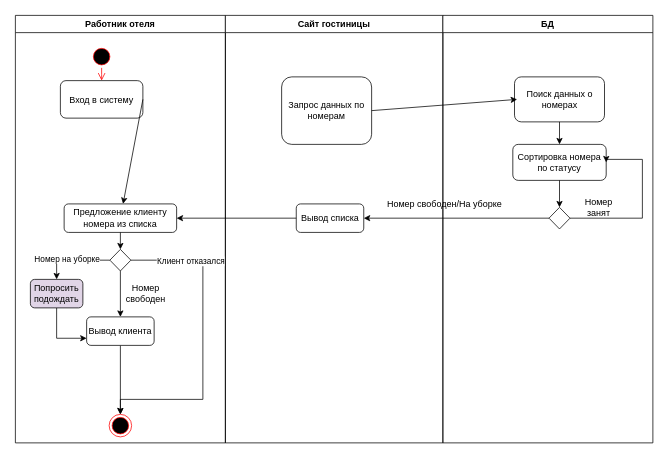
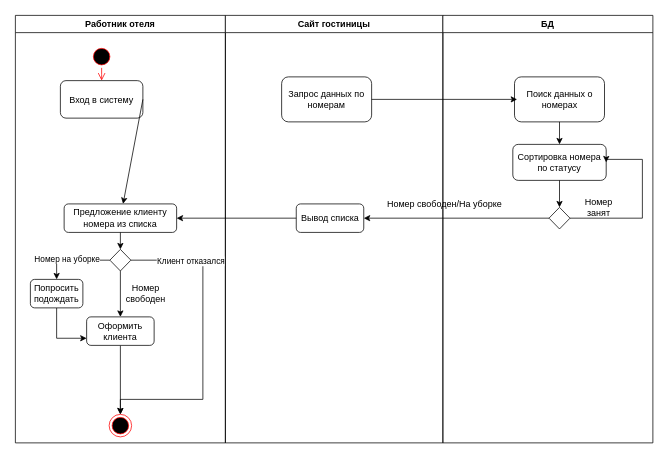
(327, 111) -> (327, 99)
(57, 294) -> (57, 294)
(120, 331) -> (120, 331)
